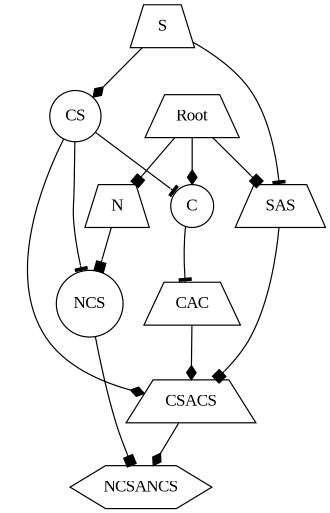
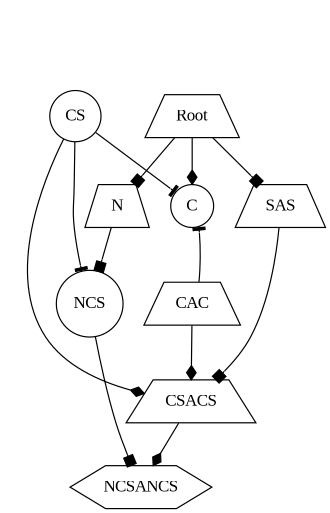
(162, 26) -> none
(184, 251) -> (200, 257)
